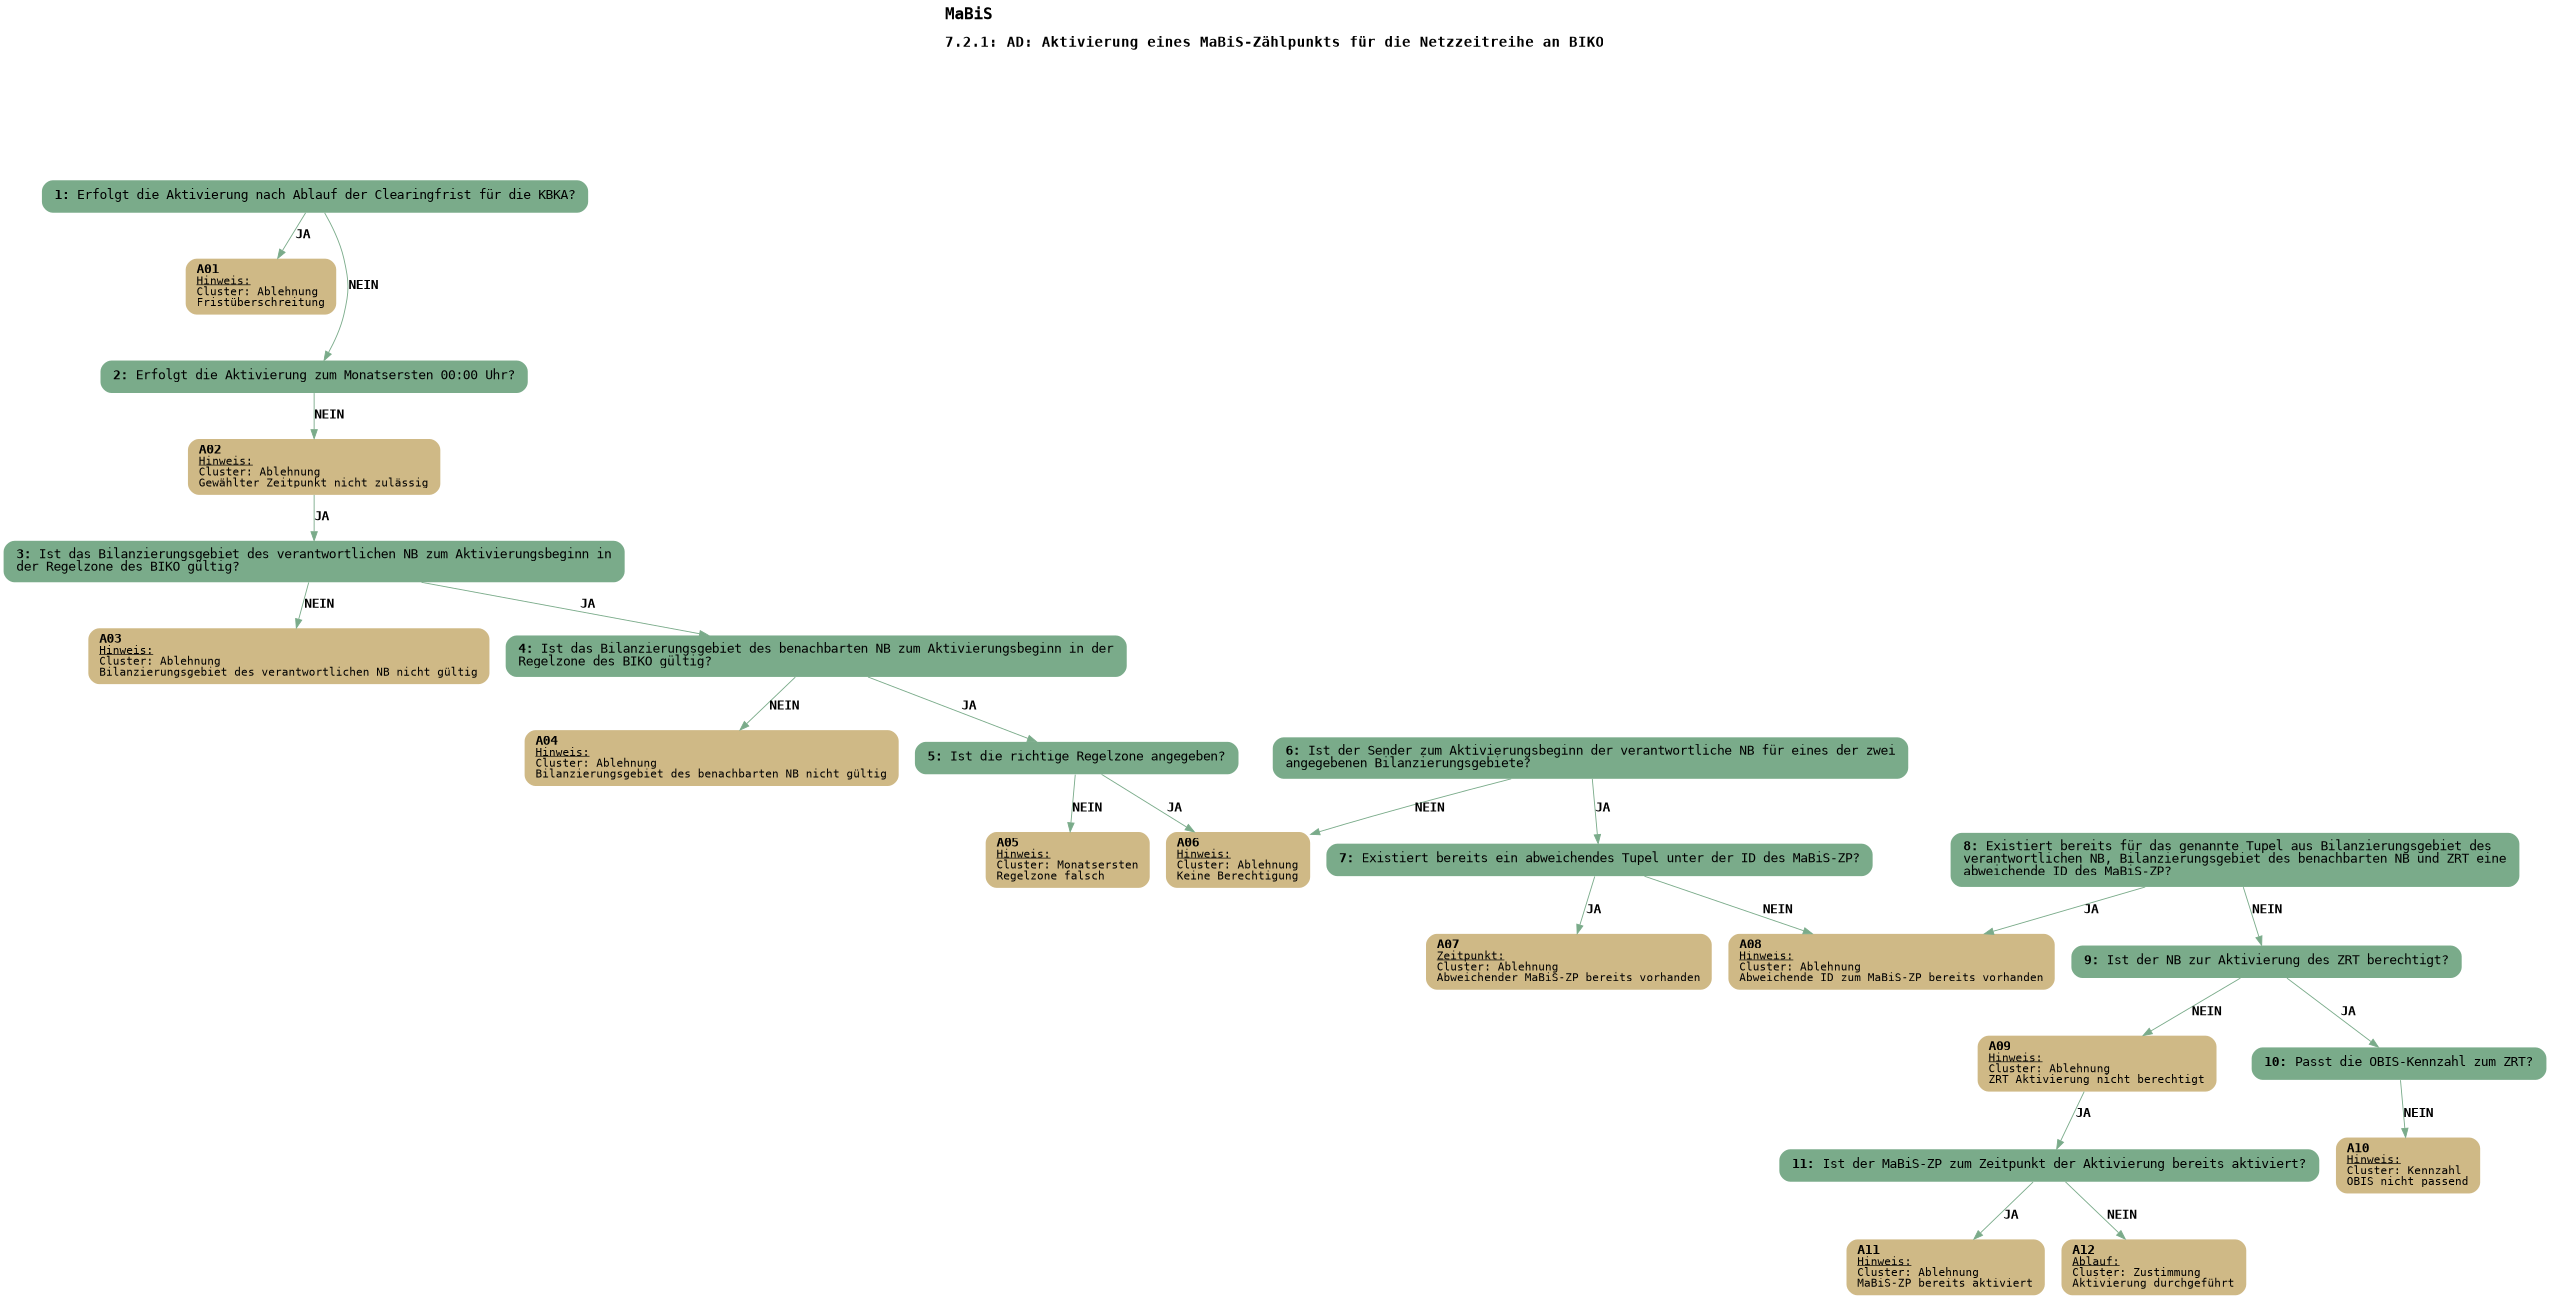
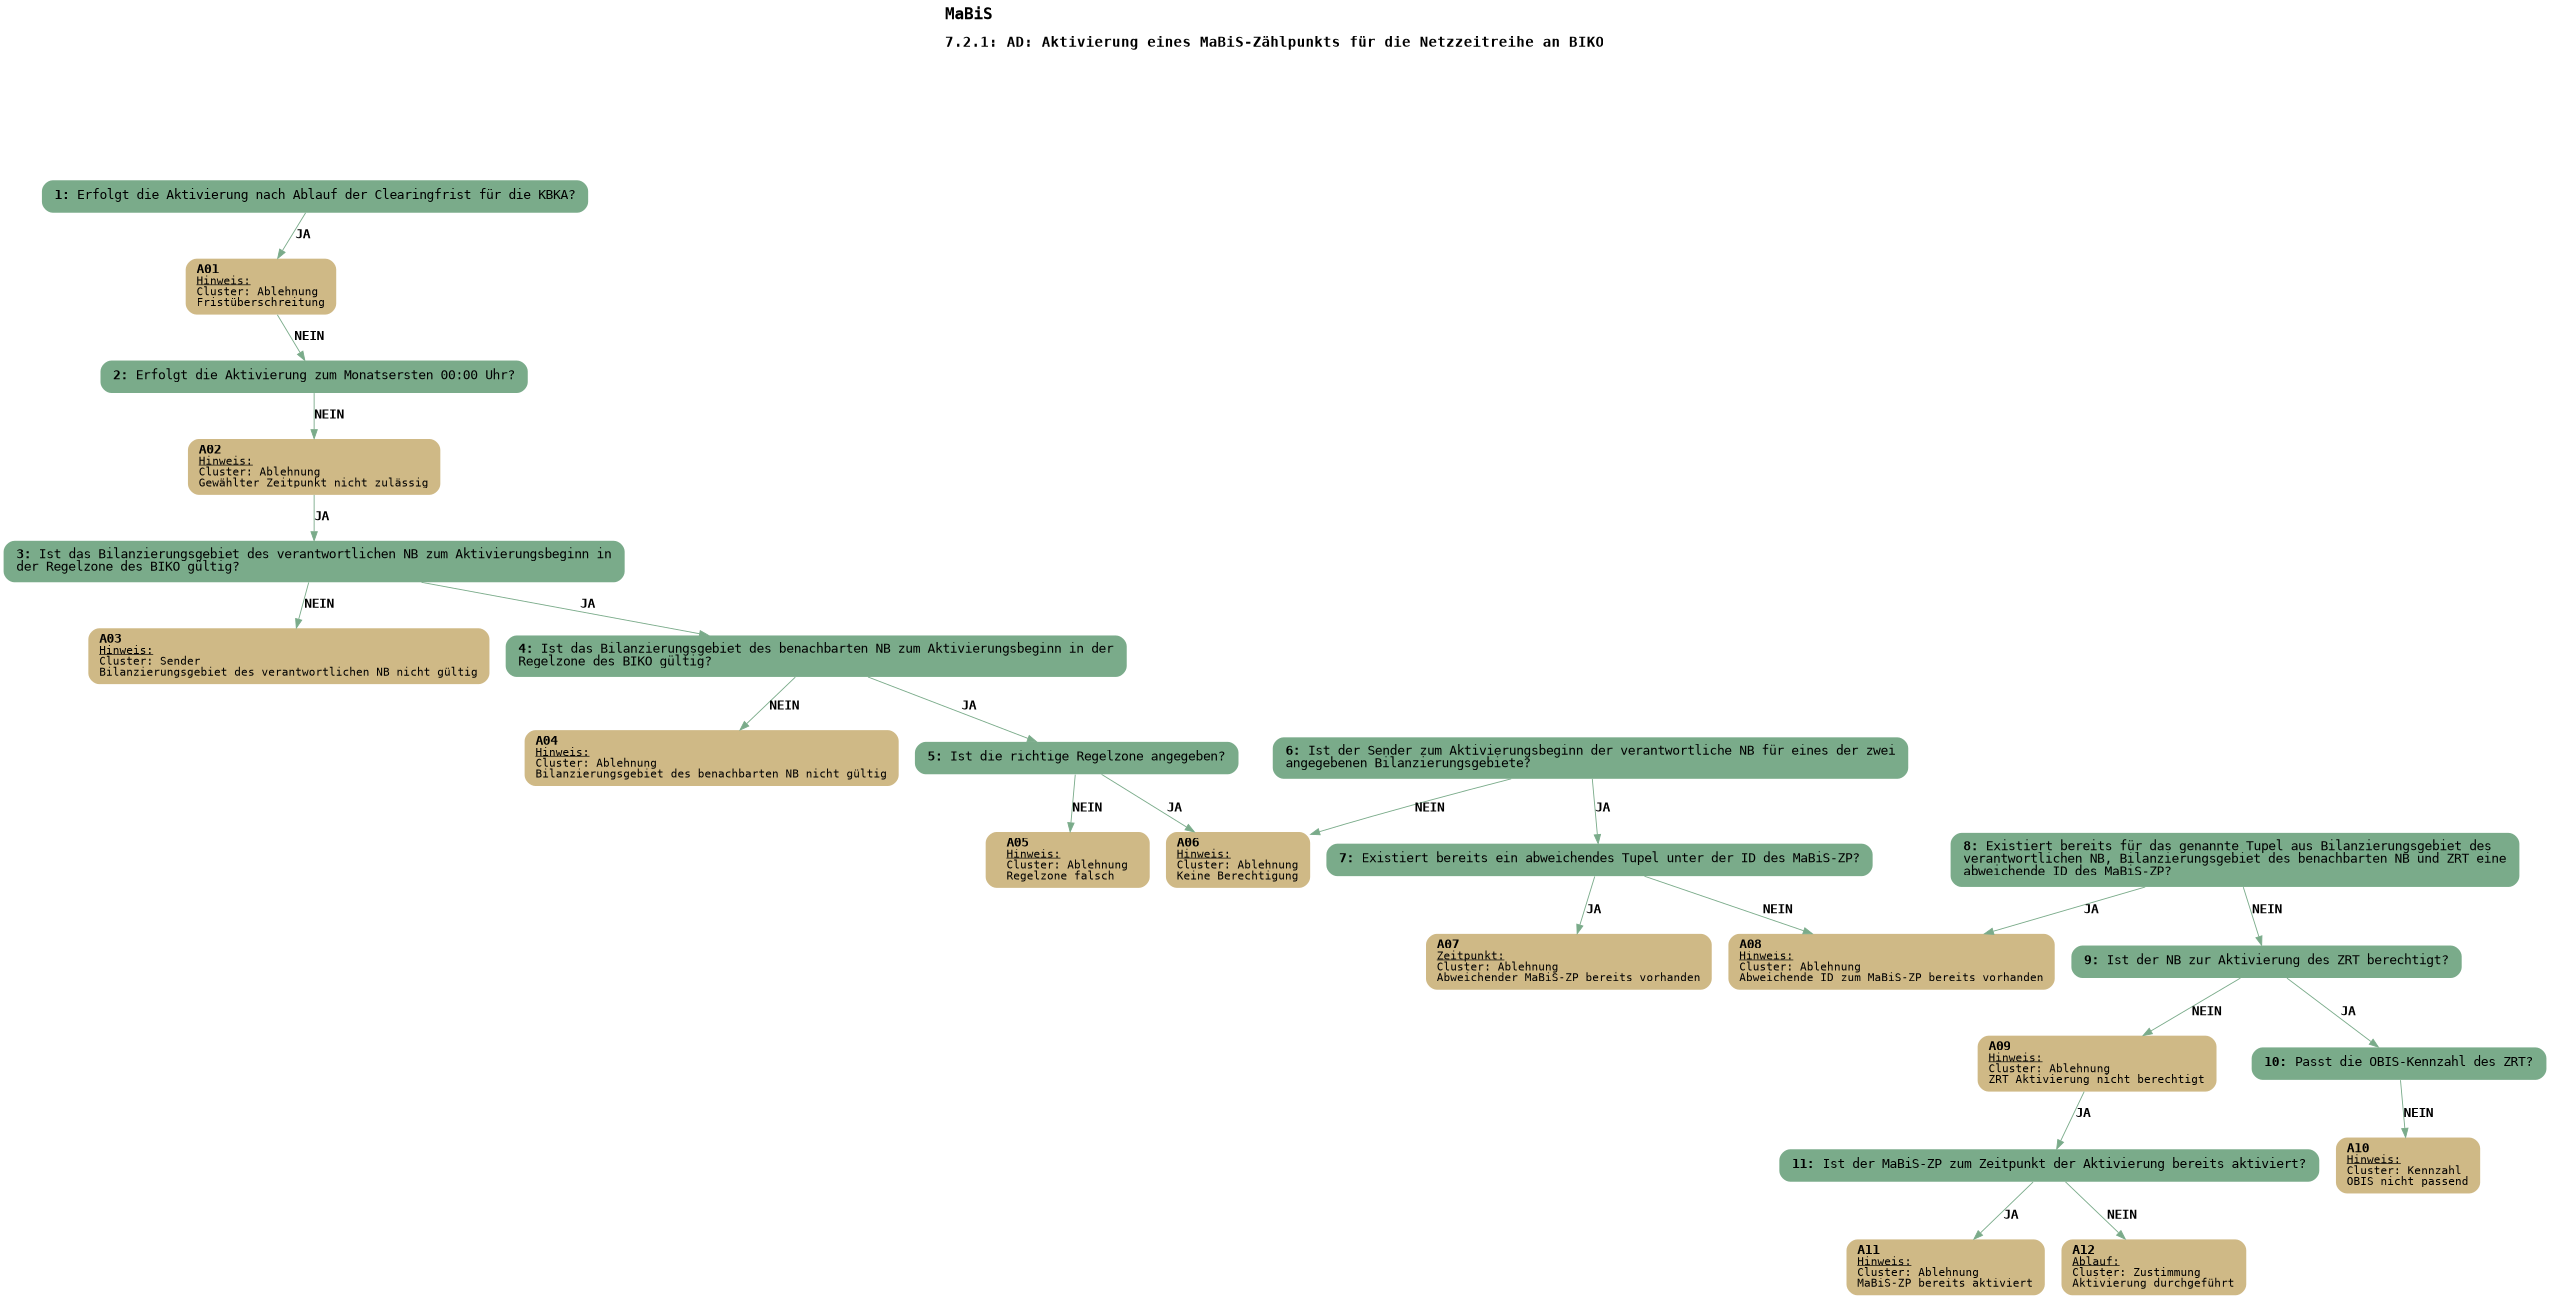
(348, 282) -> (289, 334)
(160, 662) -> (150, 662)
(1068, 865) -> (1068, 865)
(2414, 1062) -> (2414, 1062)
